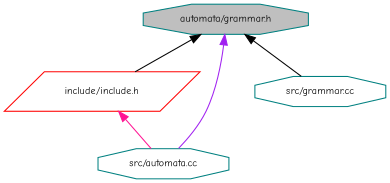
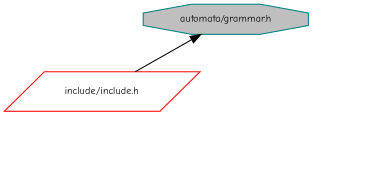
(320, 92) -> none
(163, 164) -> none
